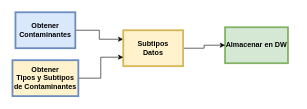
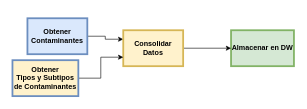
(45, 30) -> (57, 36)
(257, 45) -> (263, 48)
(153, 48) -> (153, 48)
